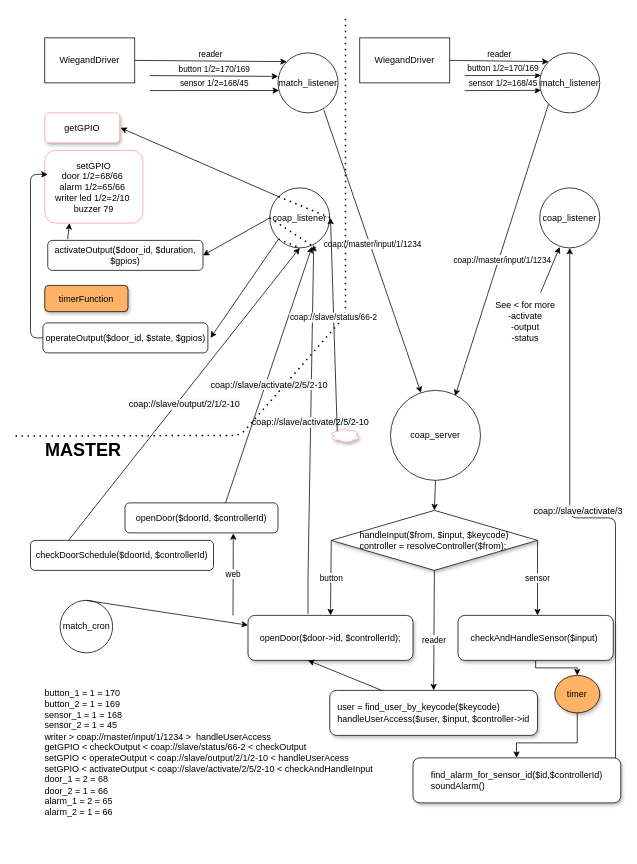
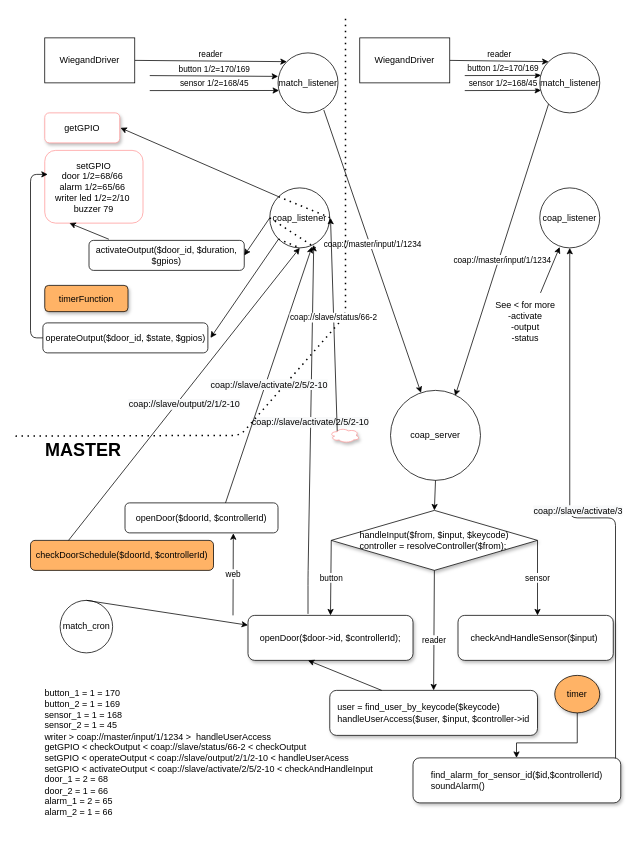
(125, 255) -> (167, 255)
(122, 555) -> (122, 555)
(536, 665) -> none
